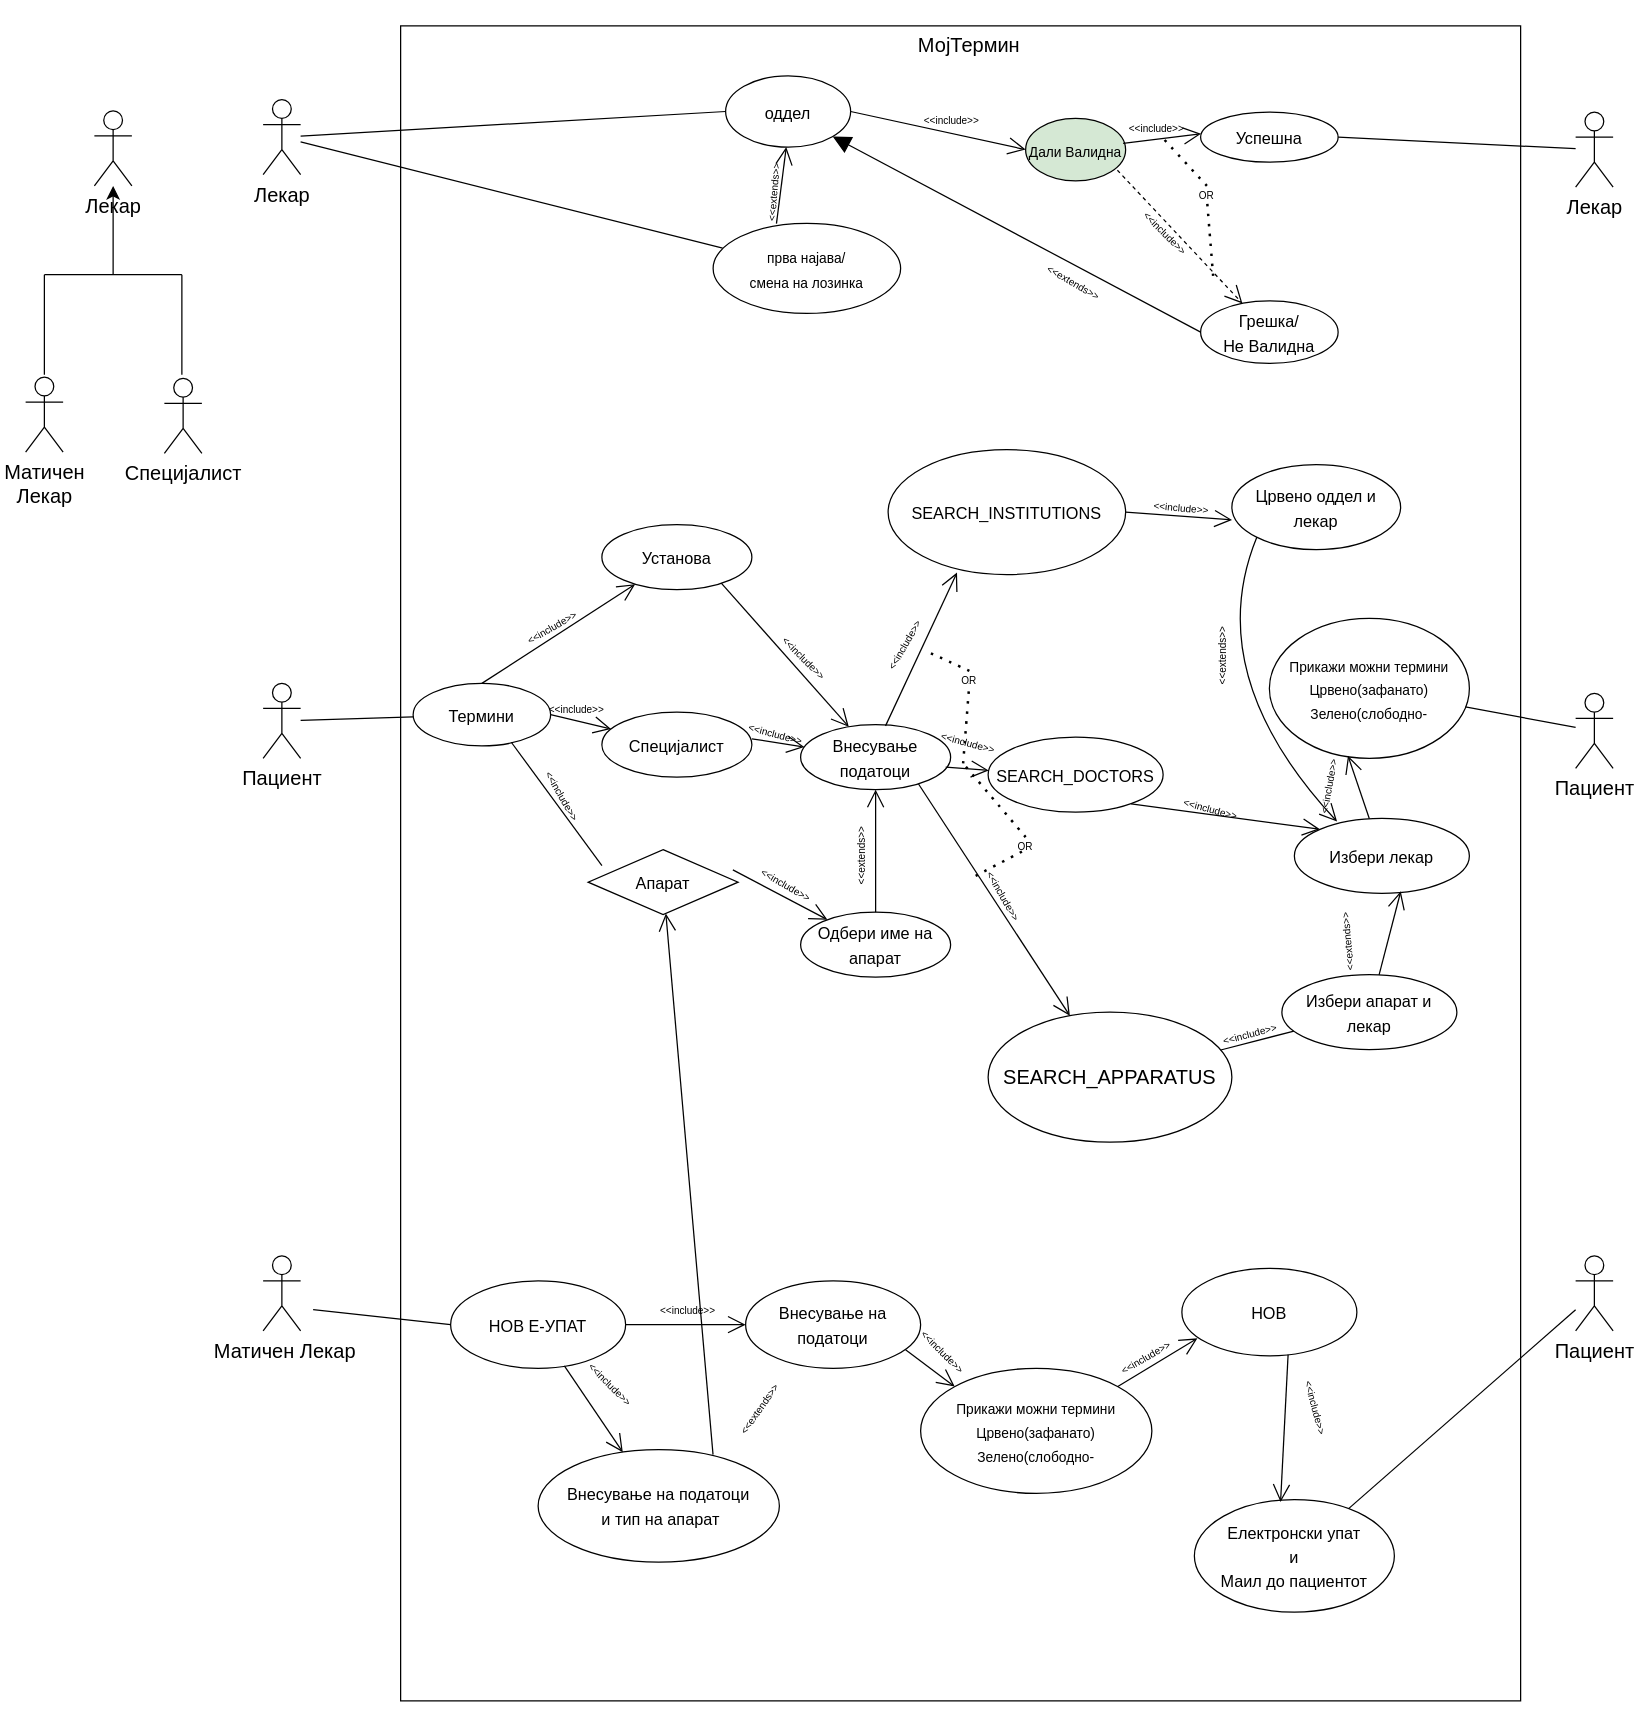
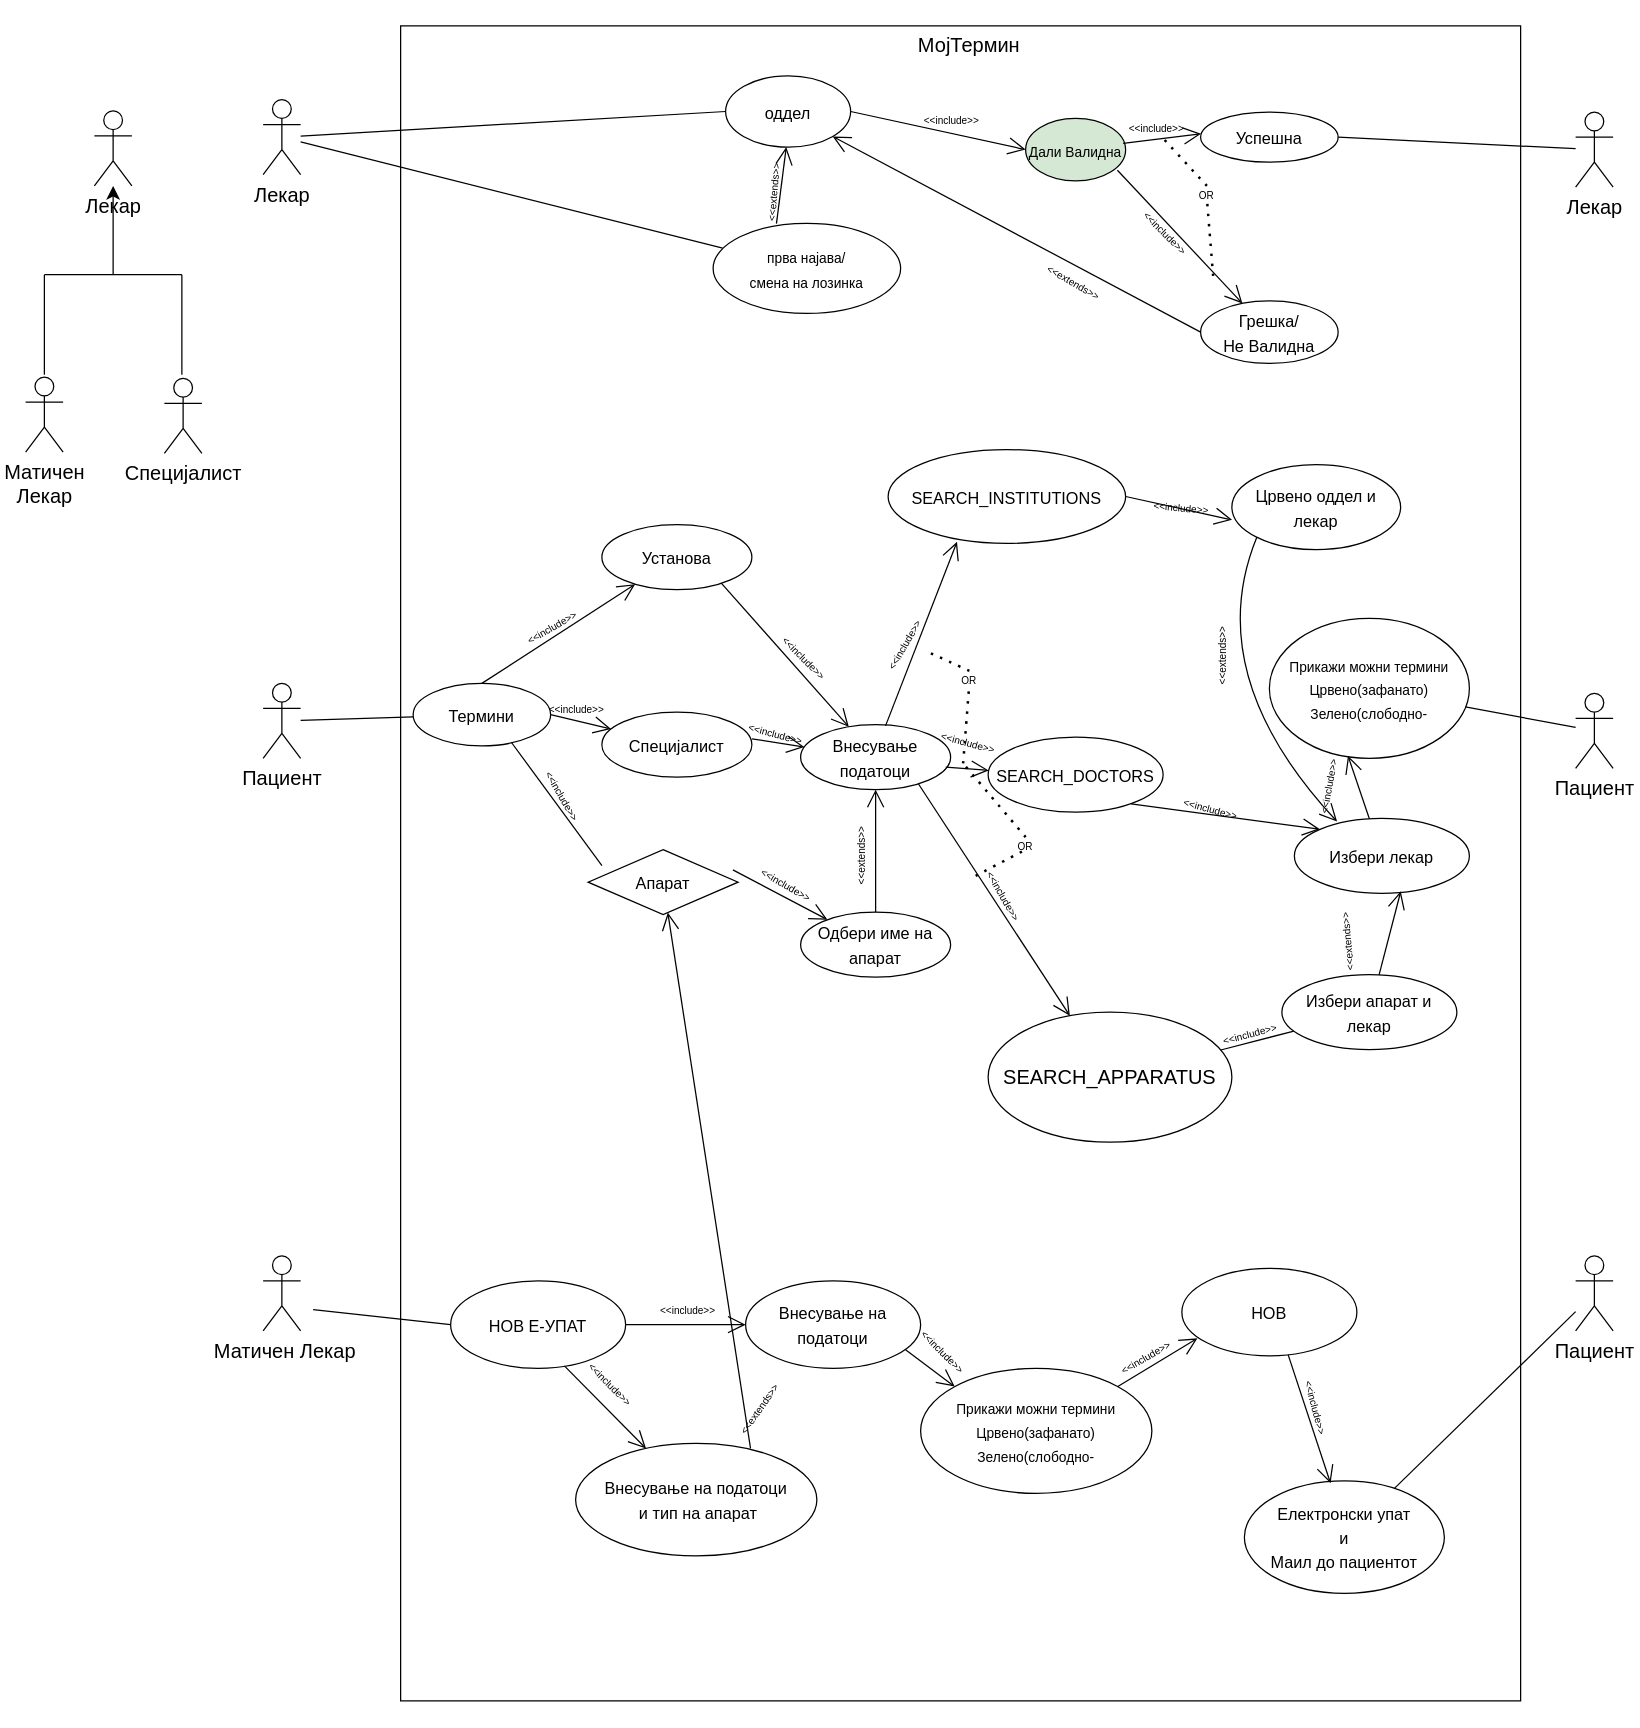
(849, 145) -> (842, 141)
(1180, 237) -> (1180, 237)
(1007, 512) -> (1007, 496)
(659, 1506) -> (696, 1499)
(1294, 1556) -> (1344, 1537)
